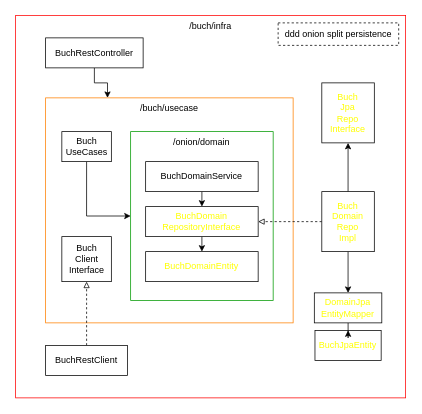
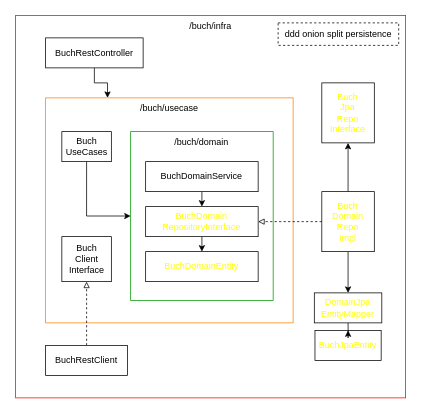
(201, 142) -> (201, 142)
